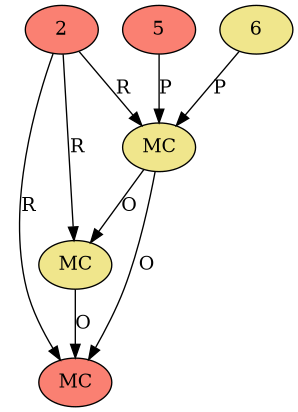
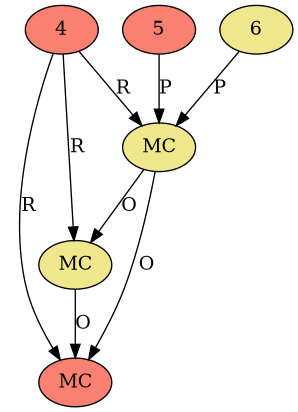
(62, 30) -> (62, 30)
